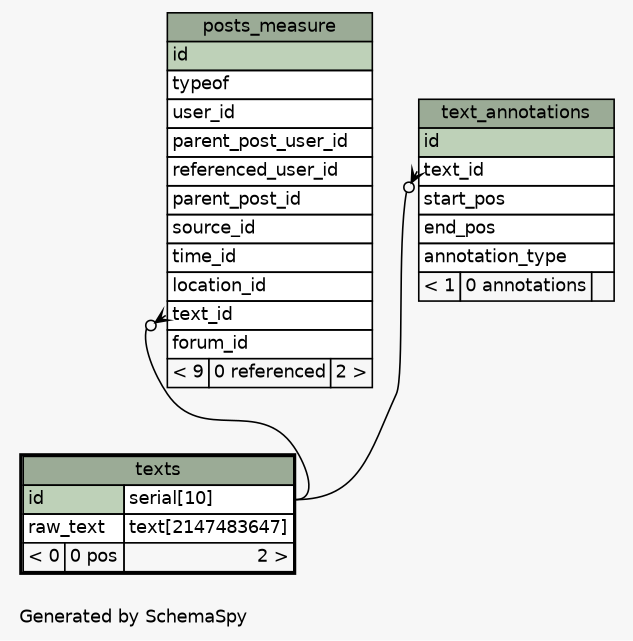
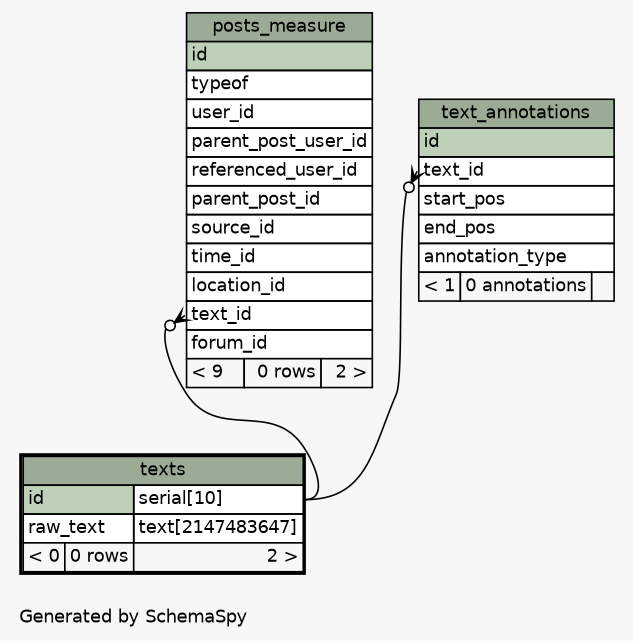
(270, 372) -> (287, 372)
(94, 556) -> (99, 556)
